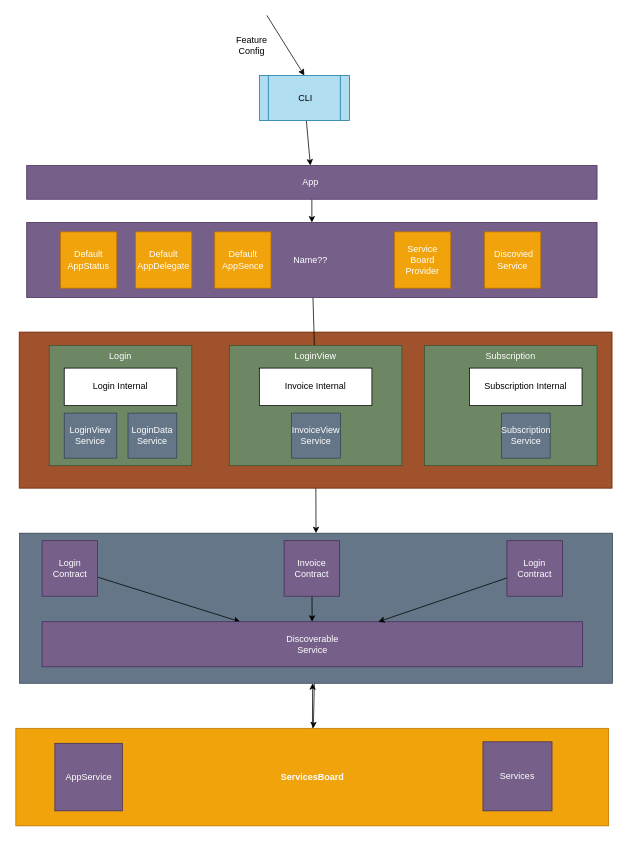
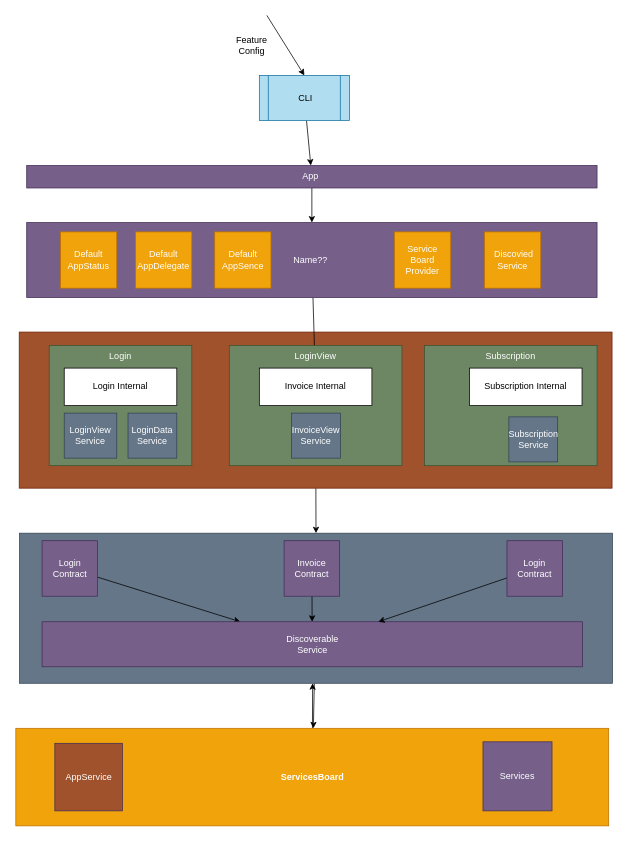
(312, 182) -> (312, 177)
(525, 435) -> (533, 439)
(89, 777) -> (89, 777)
